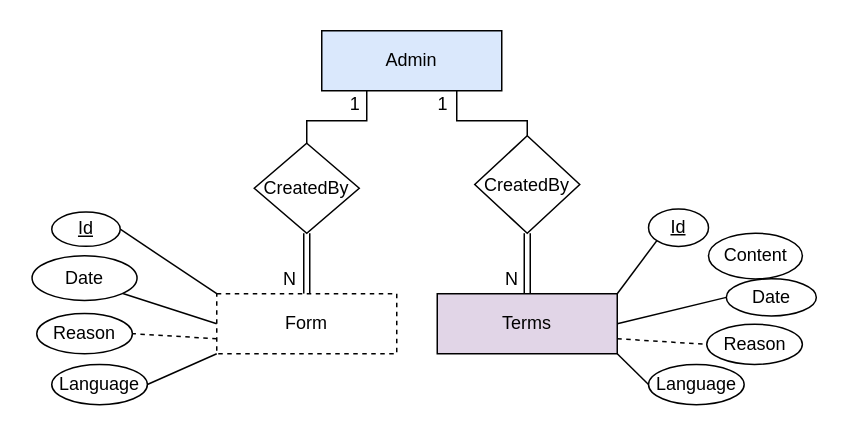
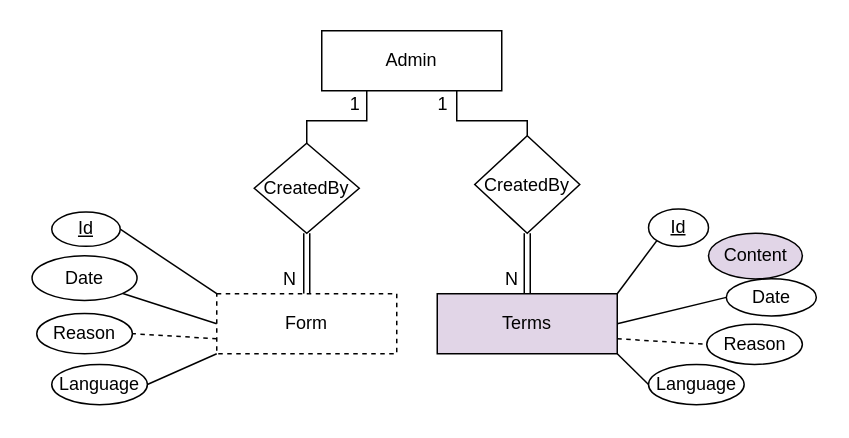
(412, 61) -> (412, 61)
(755, 256) -> (755, 256)
